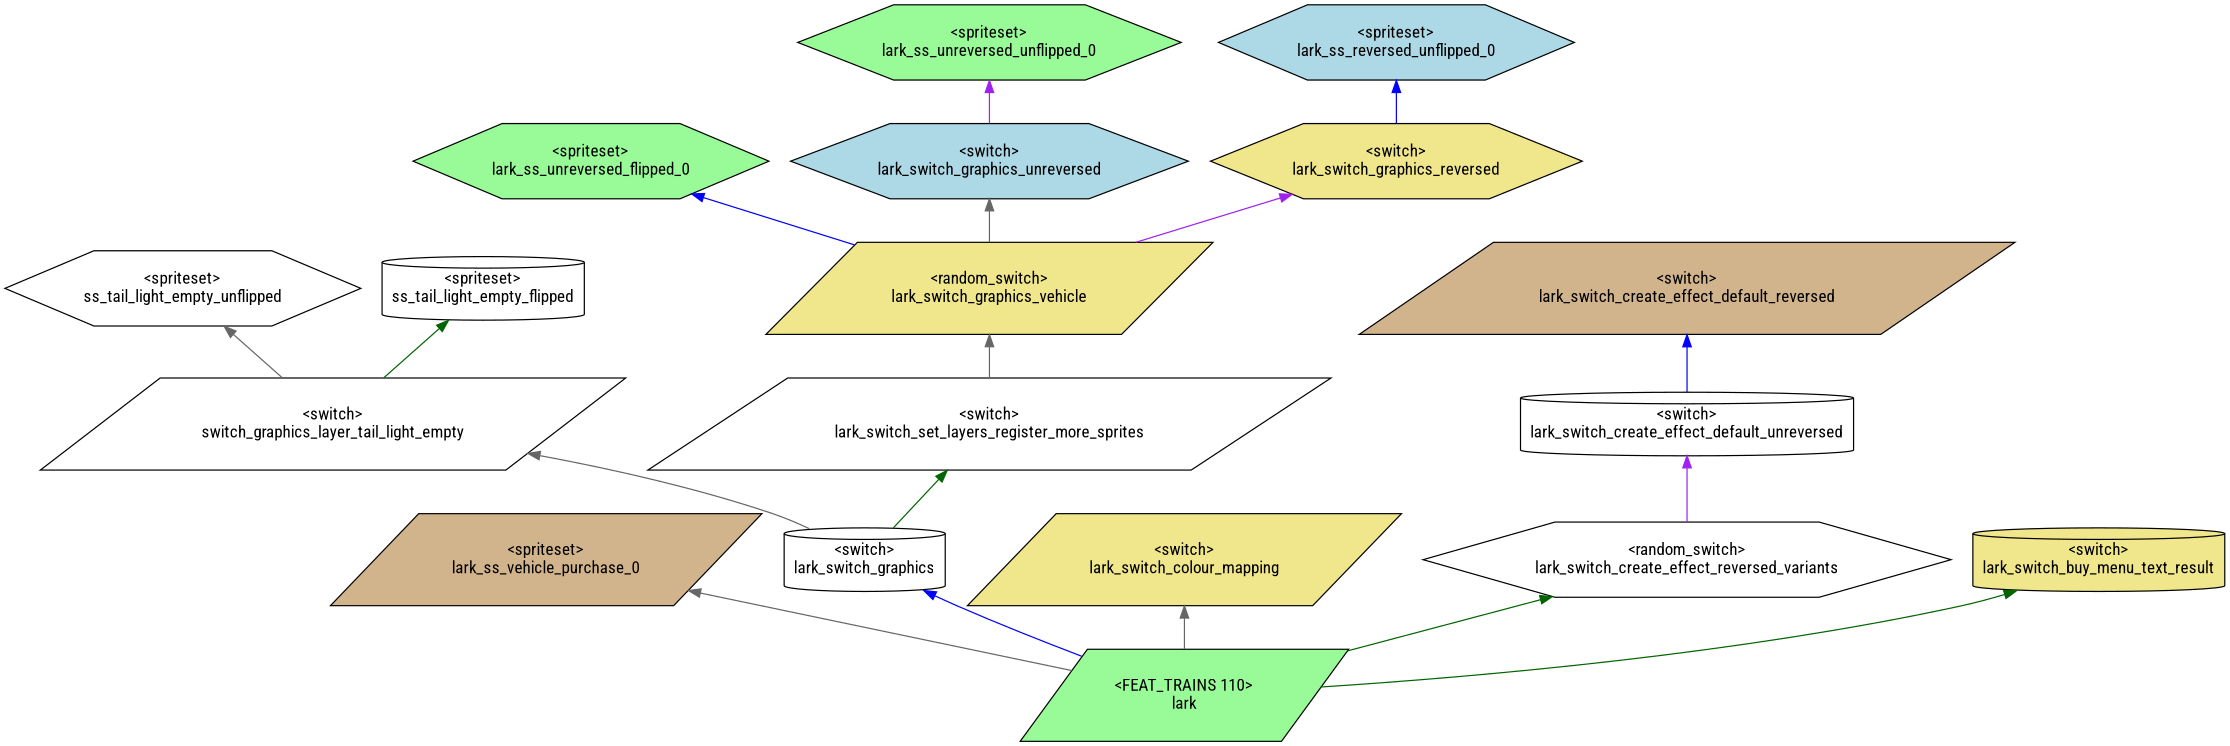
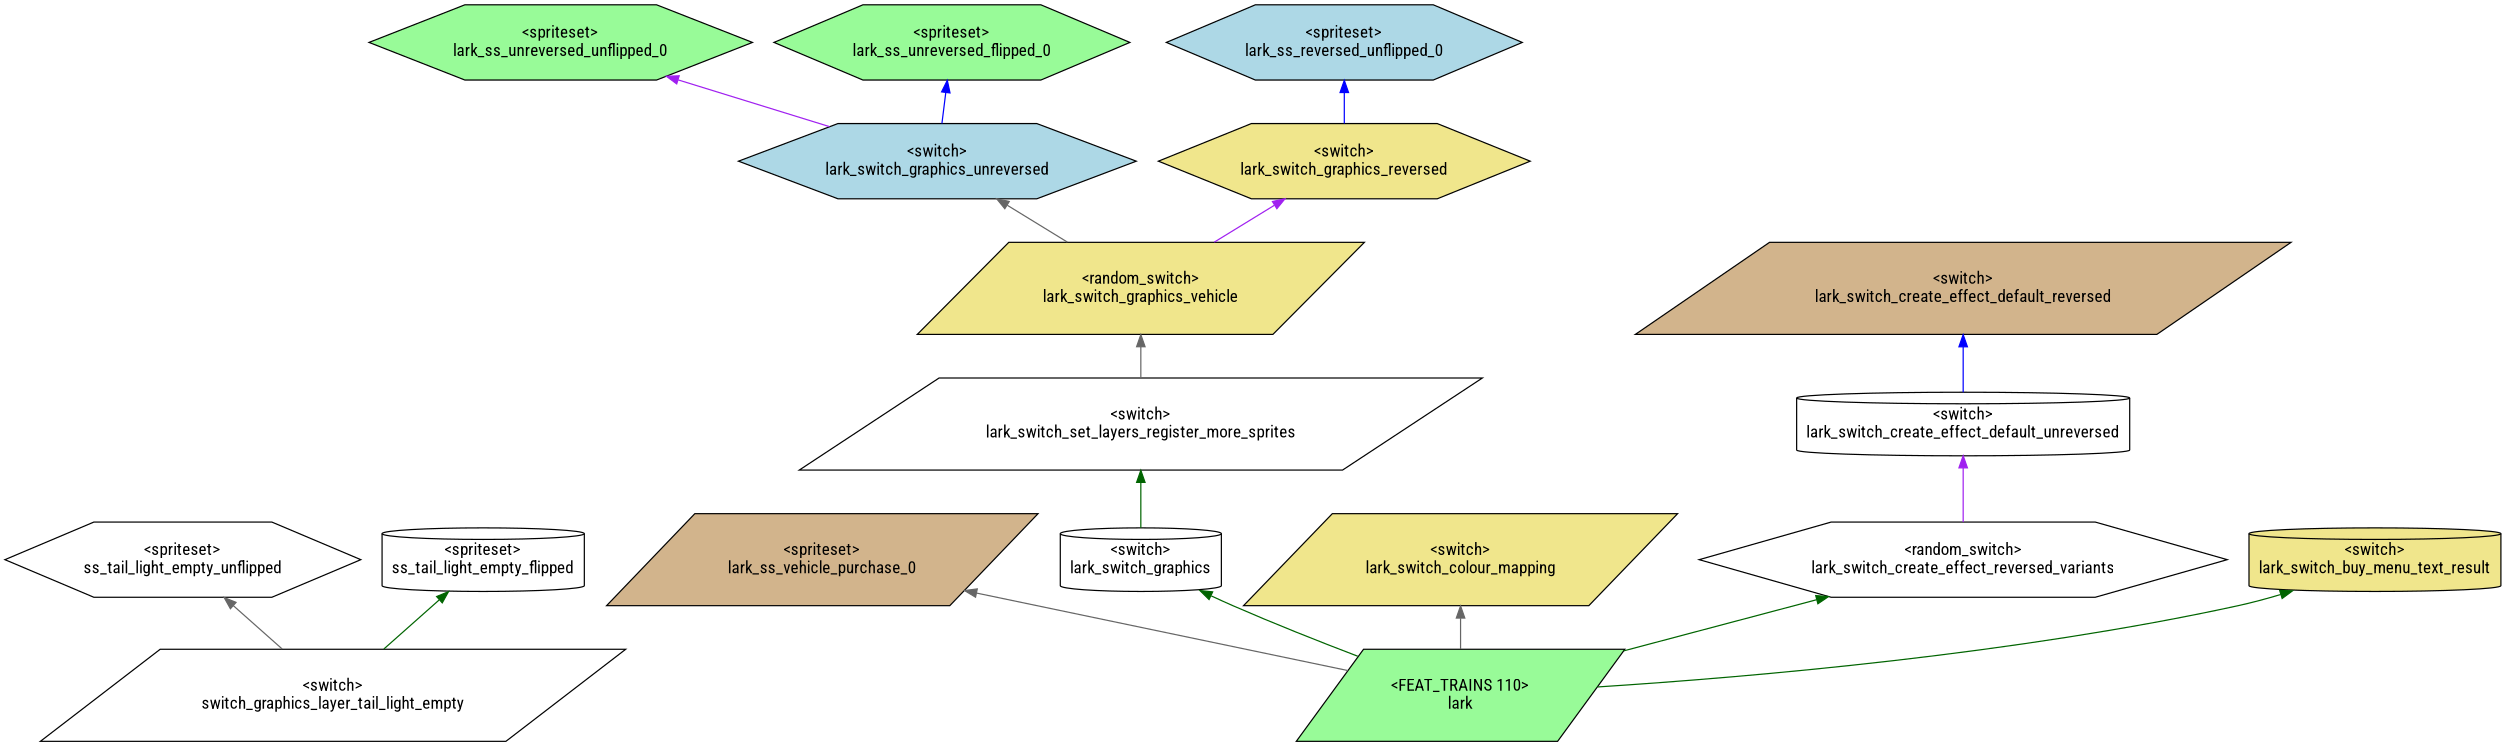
(779, 221) -> (944, 108)
(677, 486) -> none
(1008, 627) -> (1284, 627)
